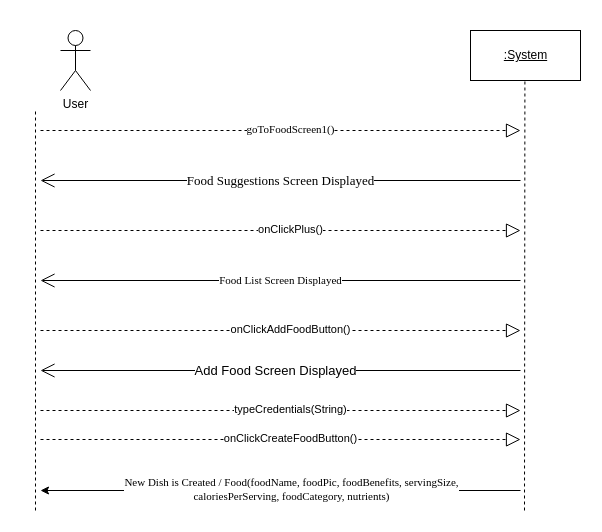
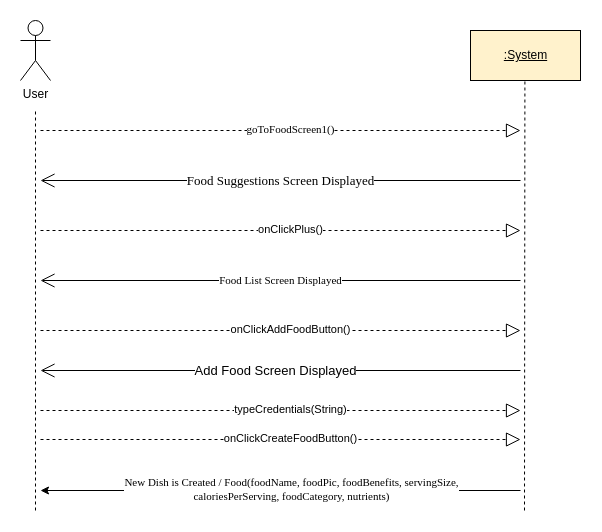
(526, 56) -> (526, 56)
(76, 61) -> (36, 51)
